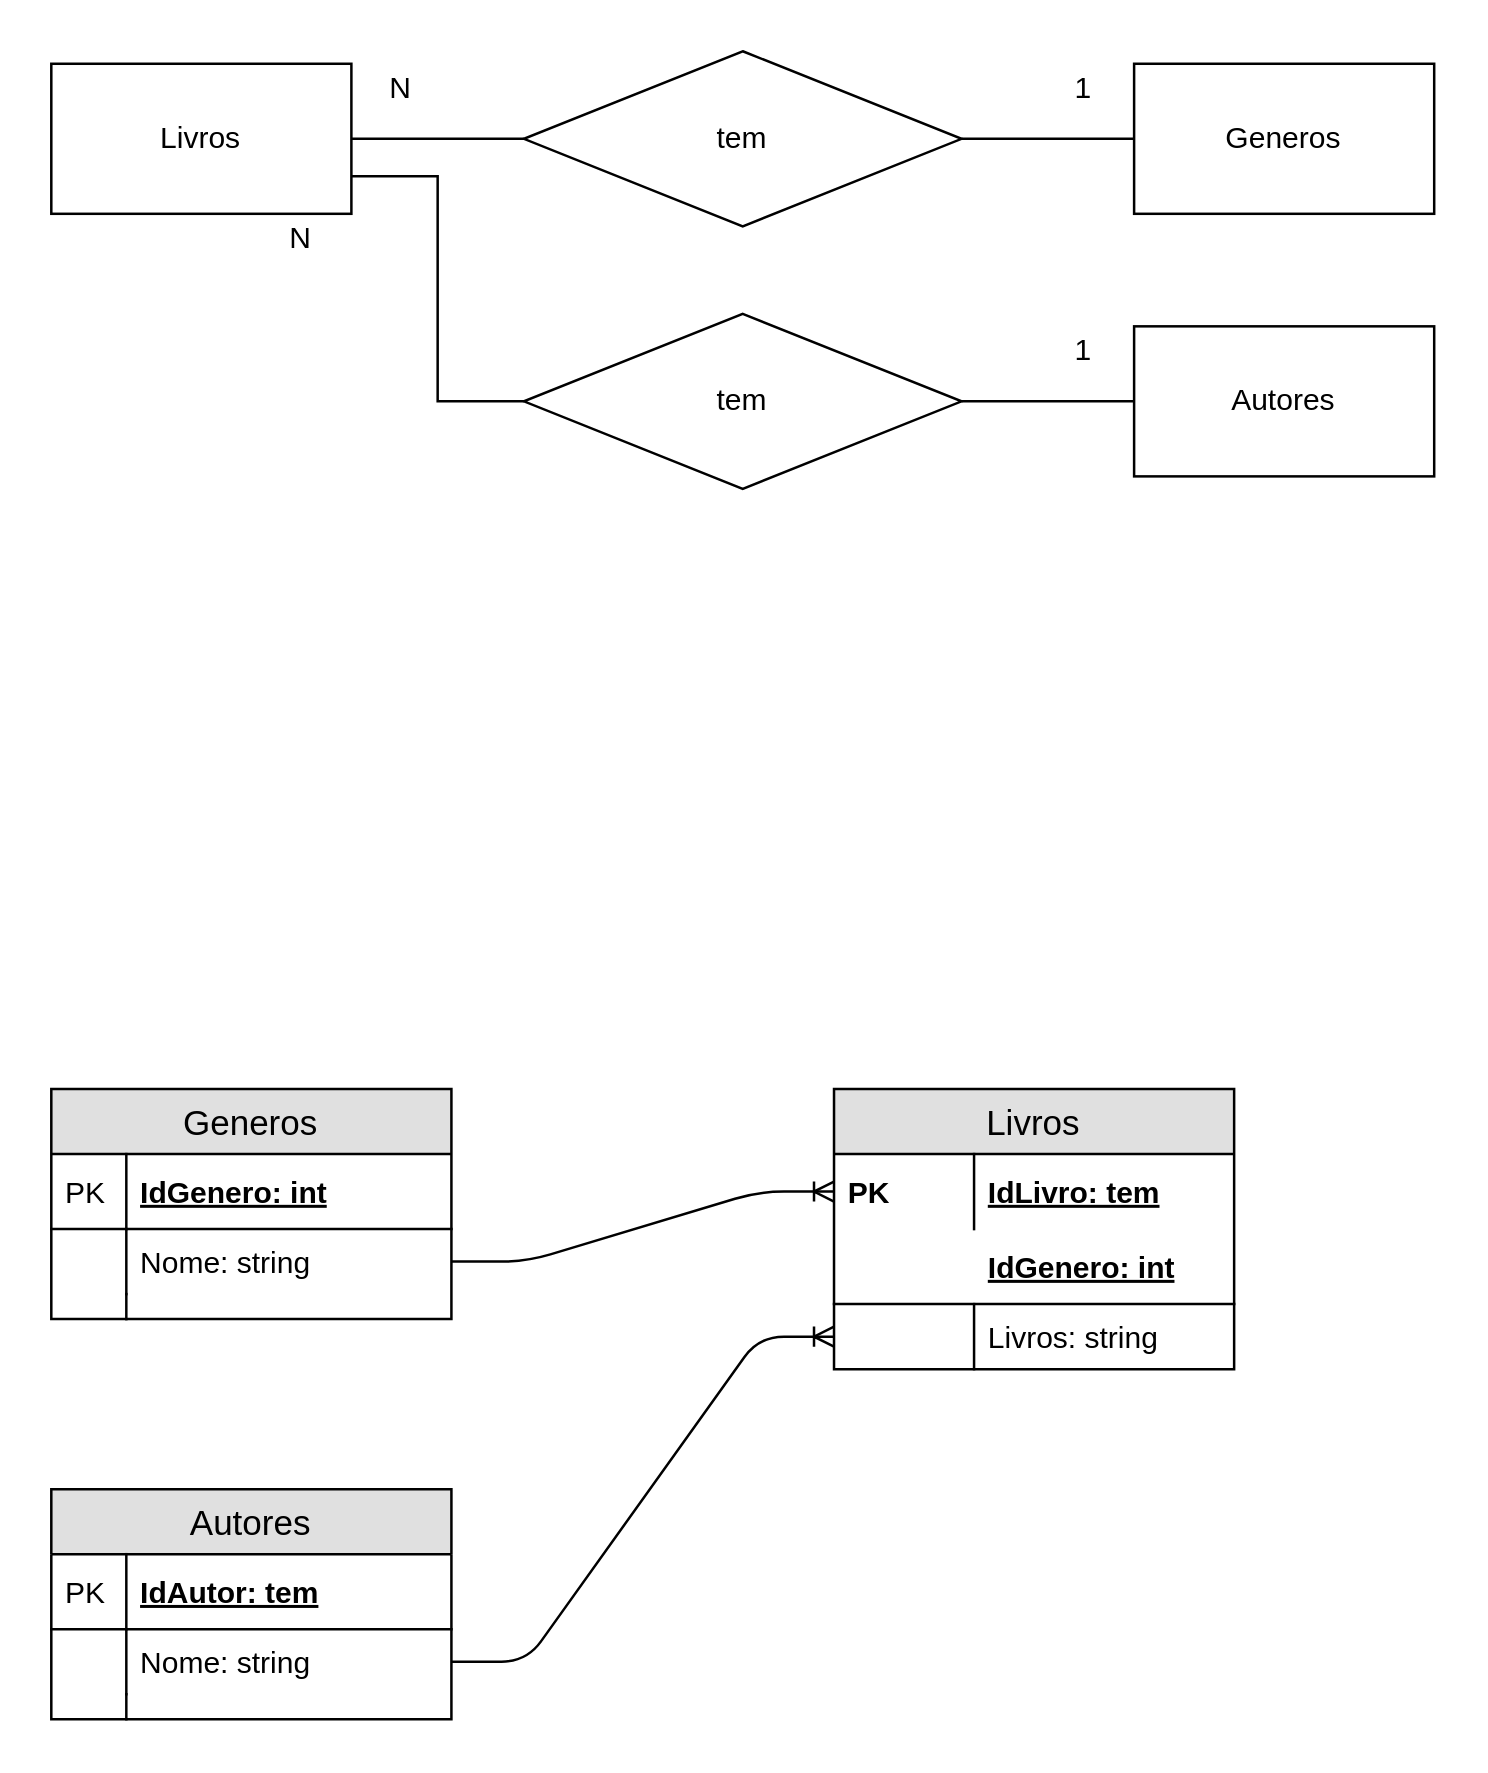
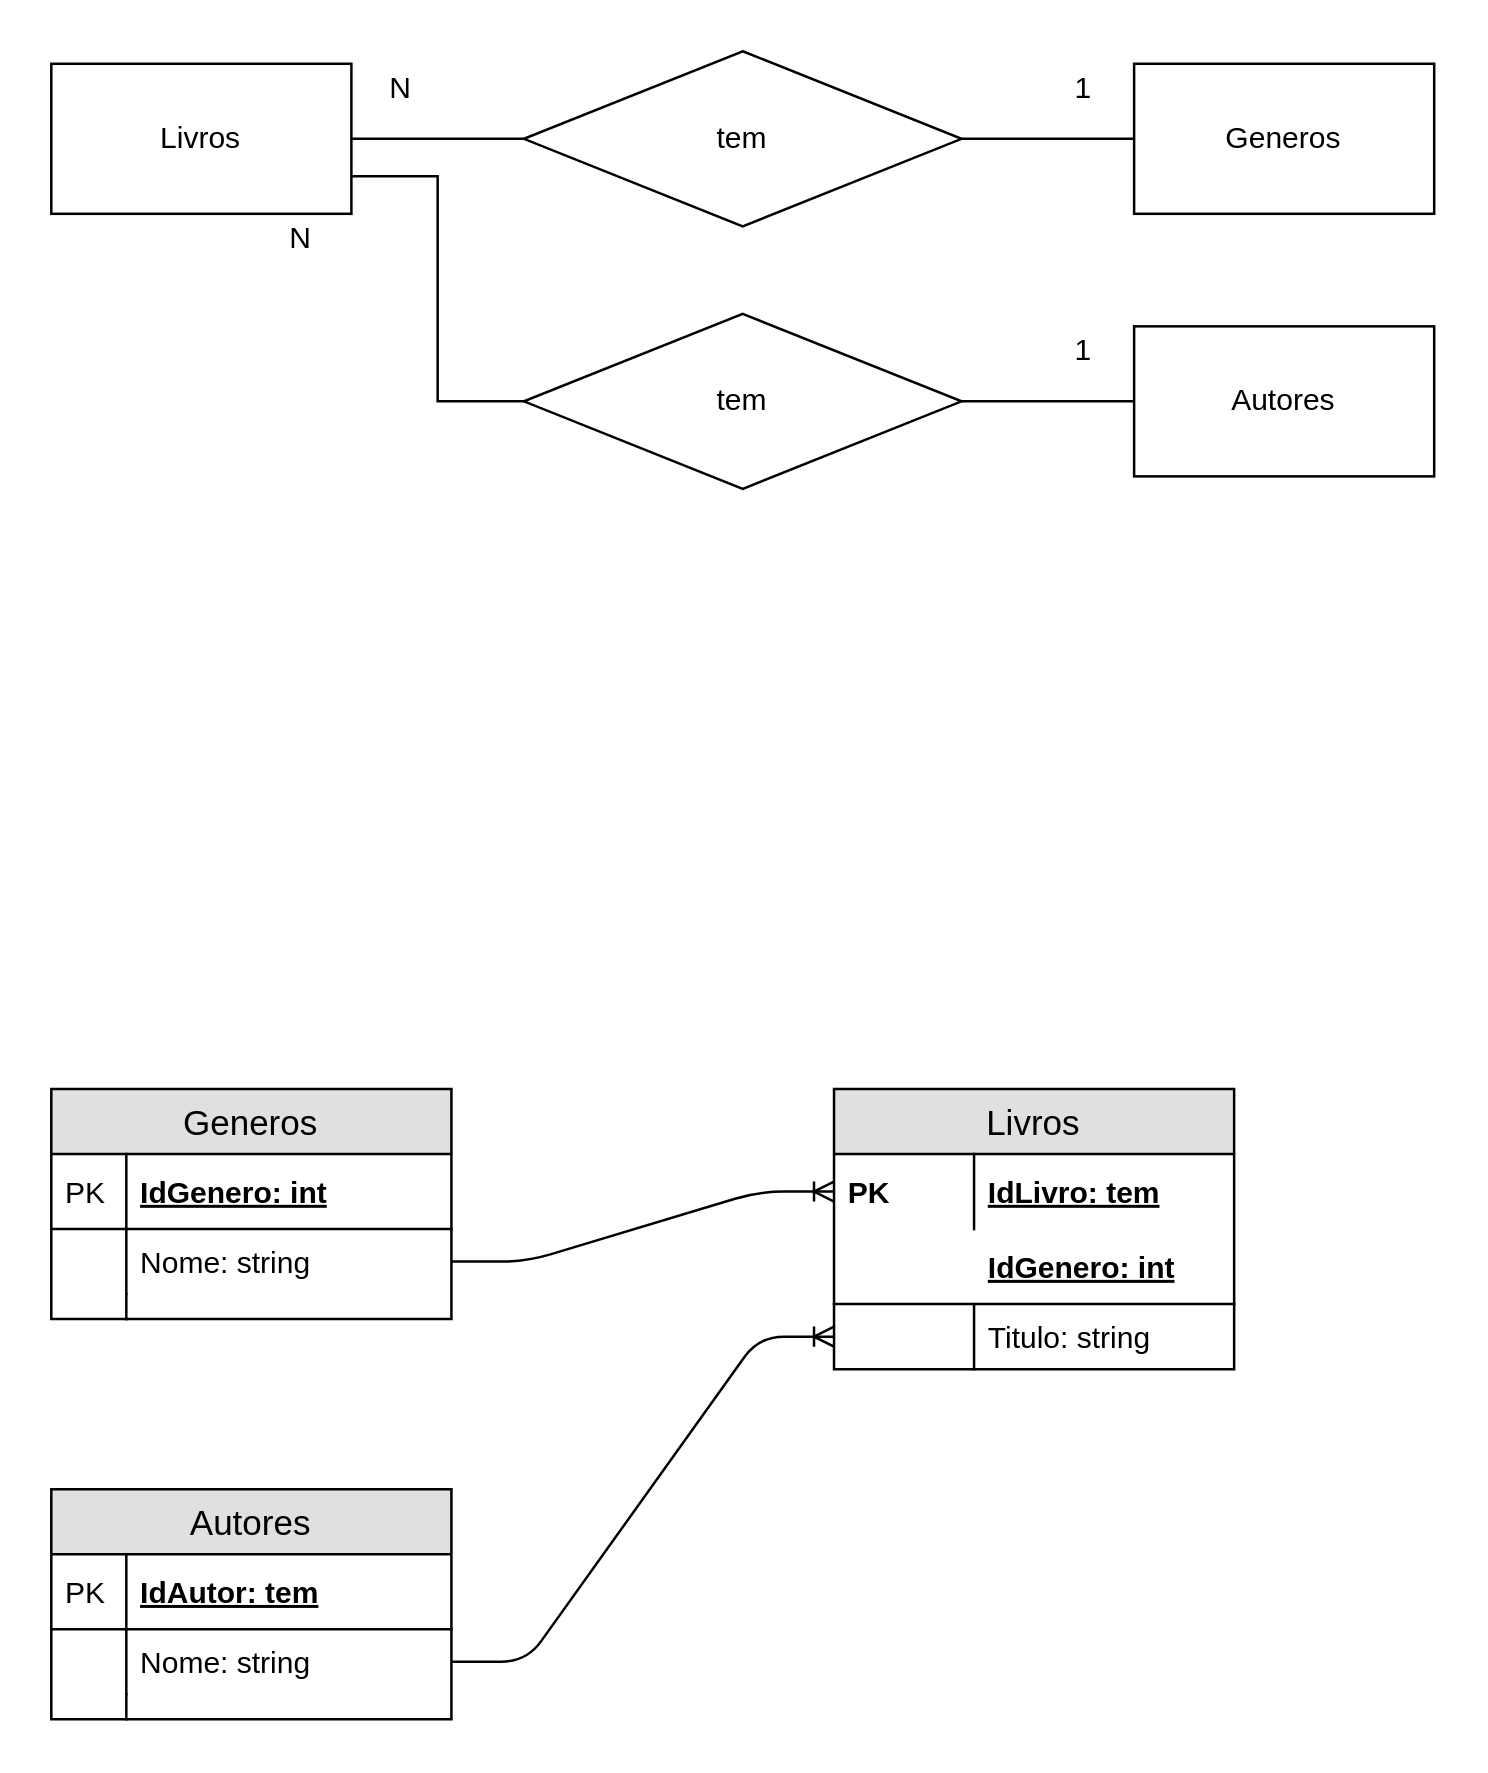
(1090, 1338) -> (1086, 1338)
